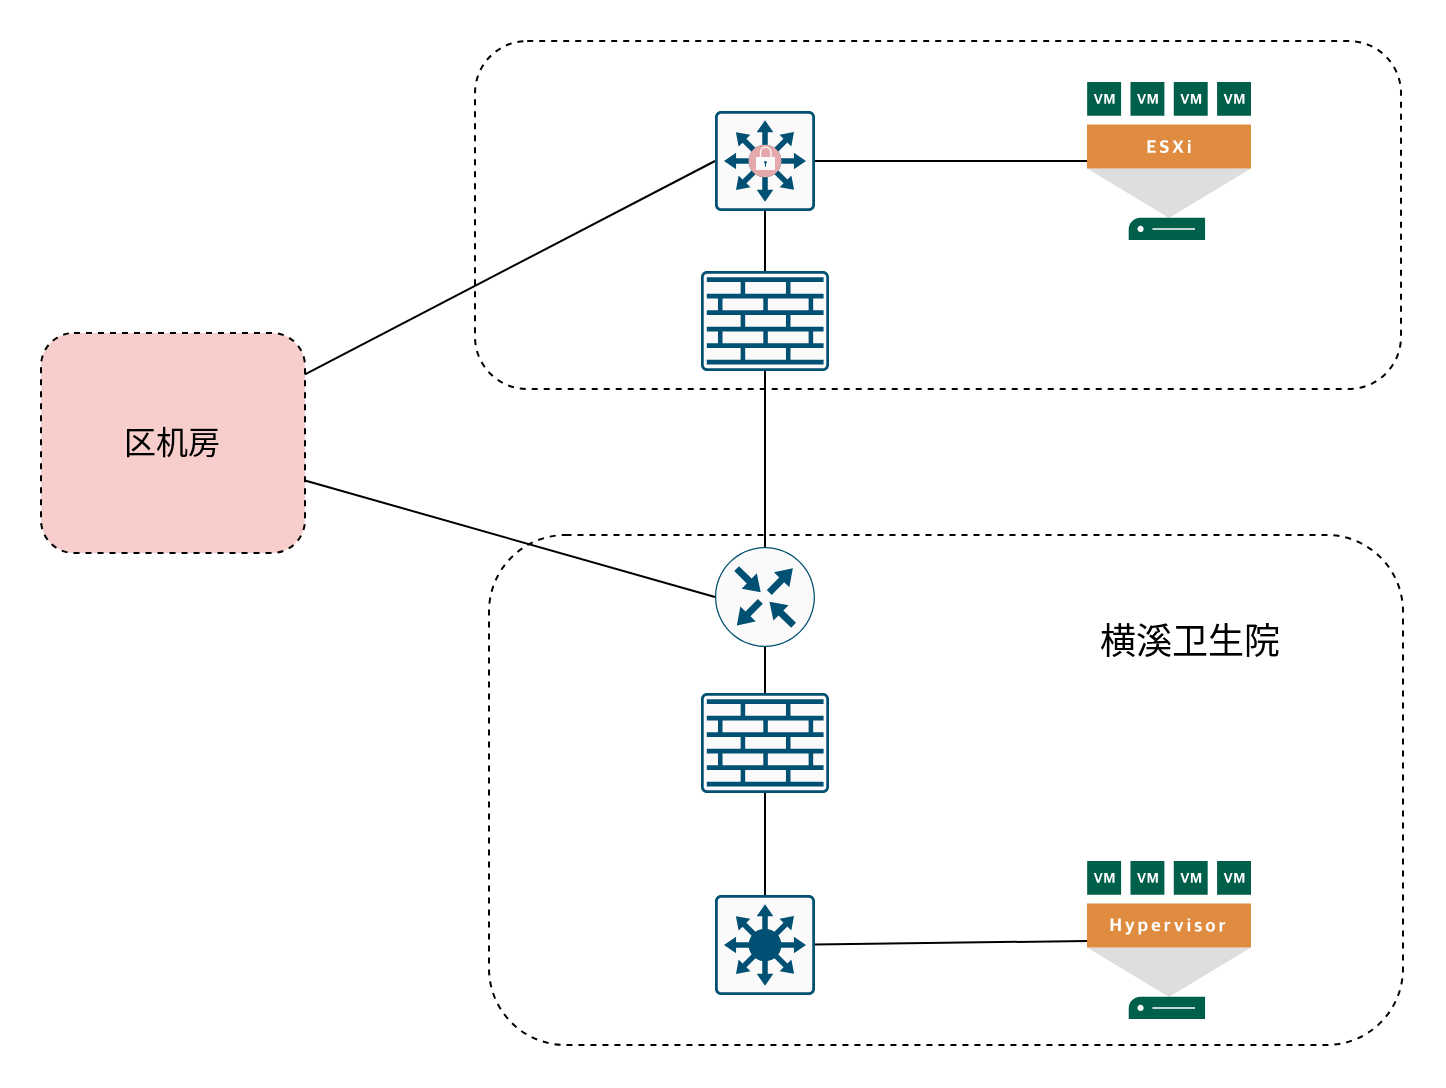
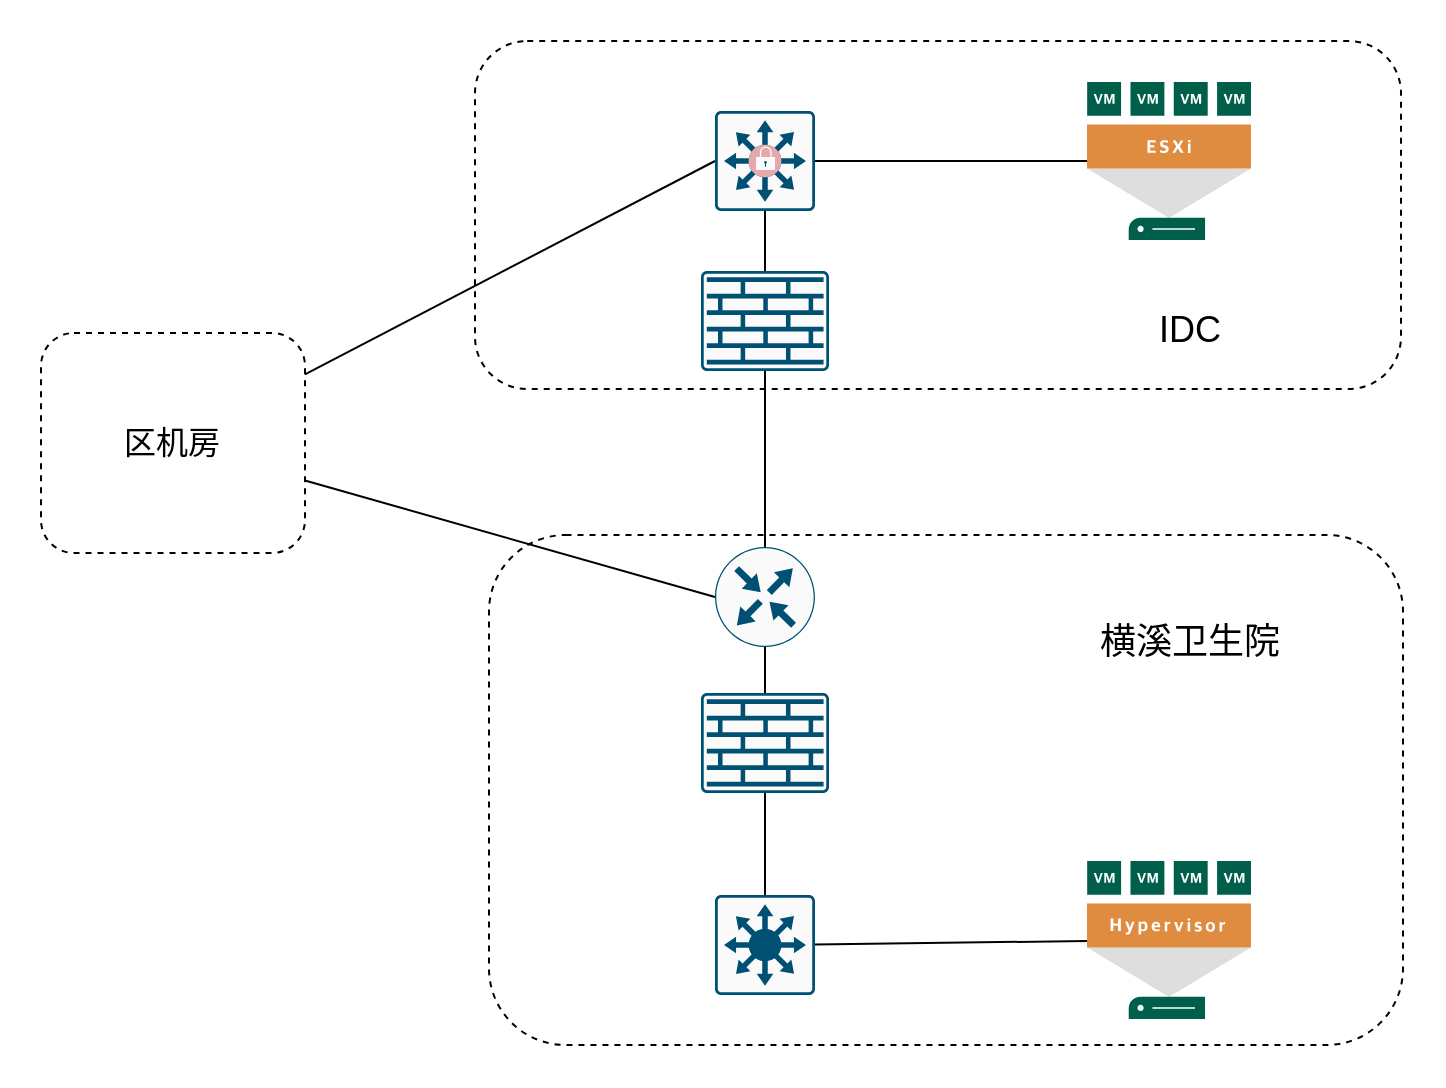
none -> (1191, 331)
(173, 443) -> (173, 443)
